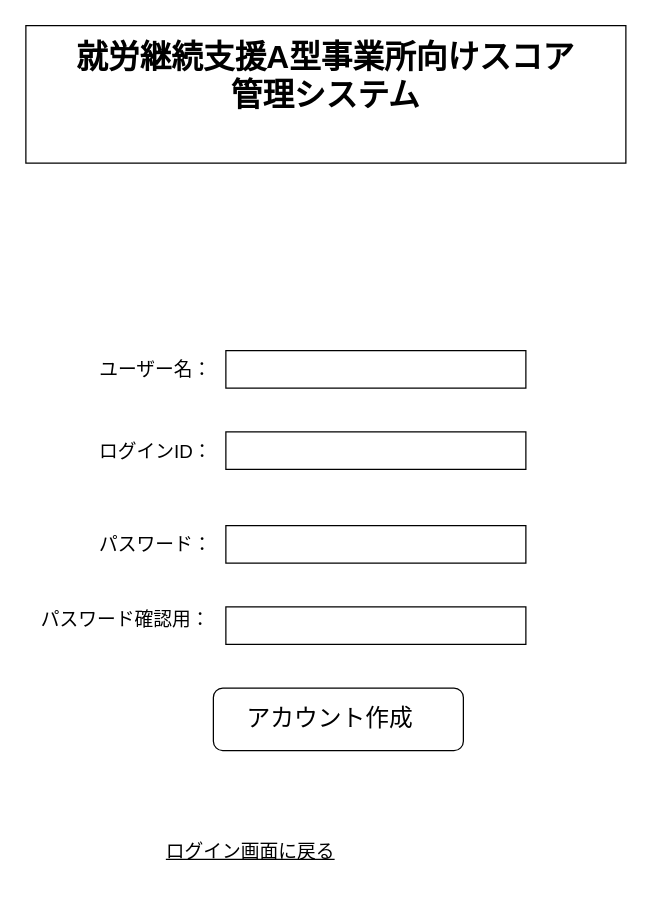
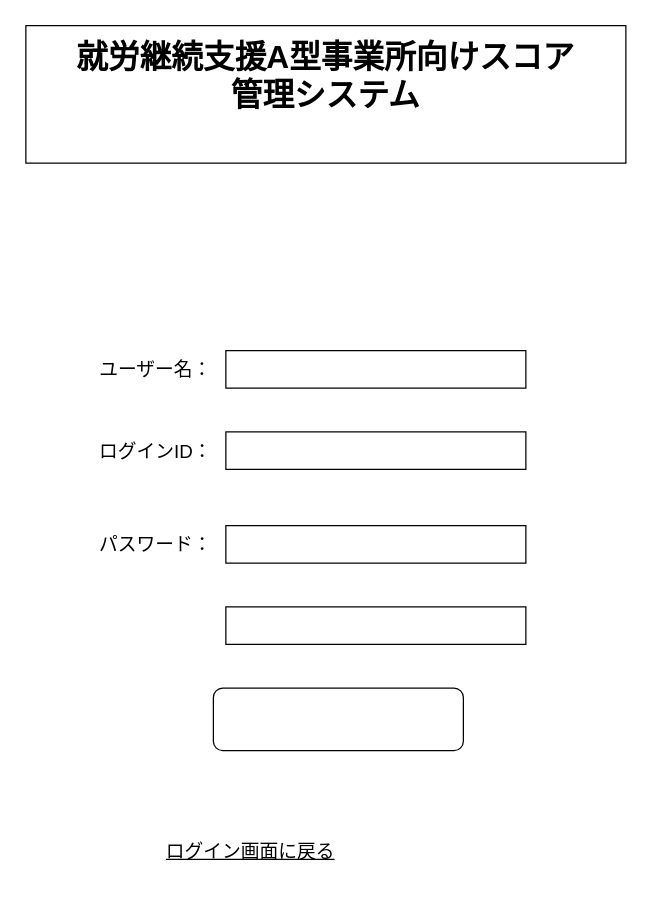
(126, 619) -> none
(330, 719) -> none
